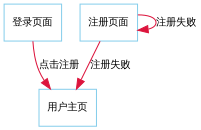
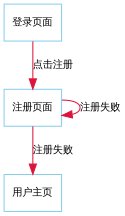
(36, 62) -> (33, 60)
